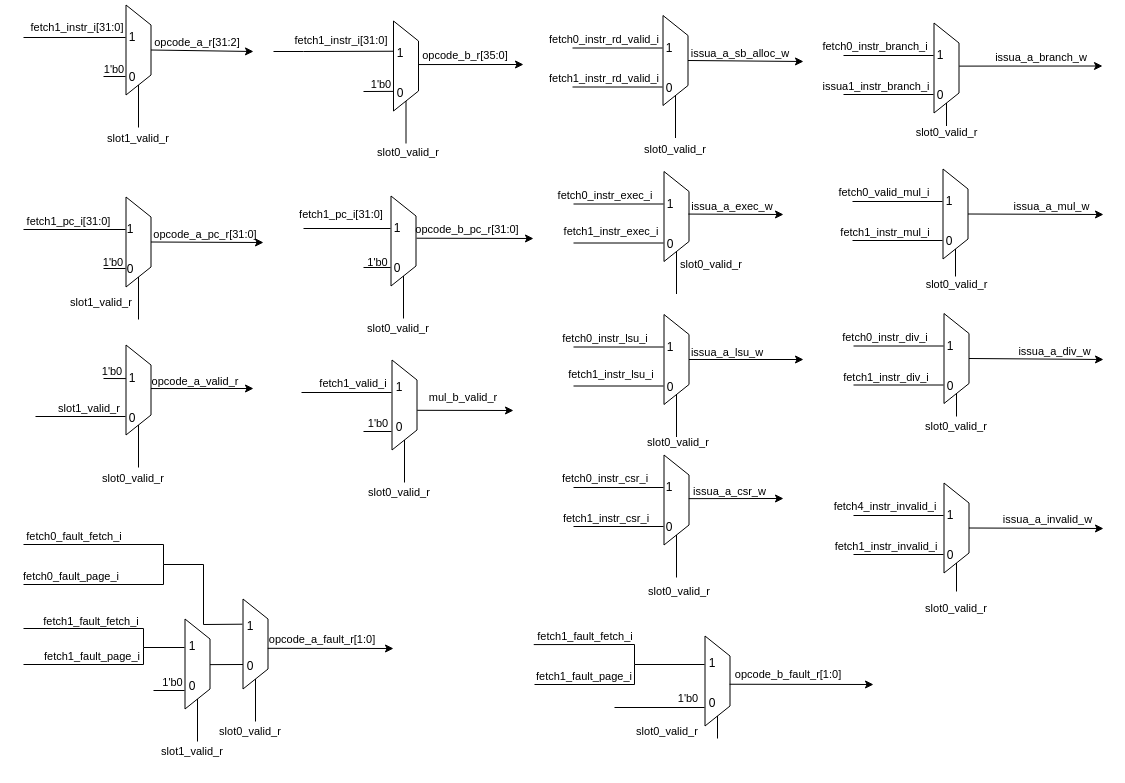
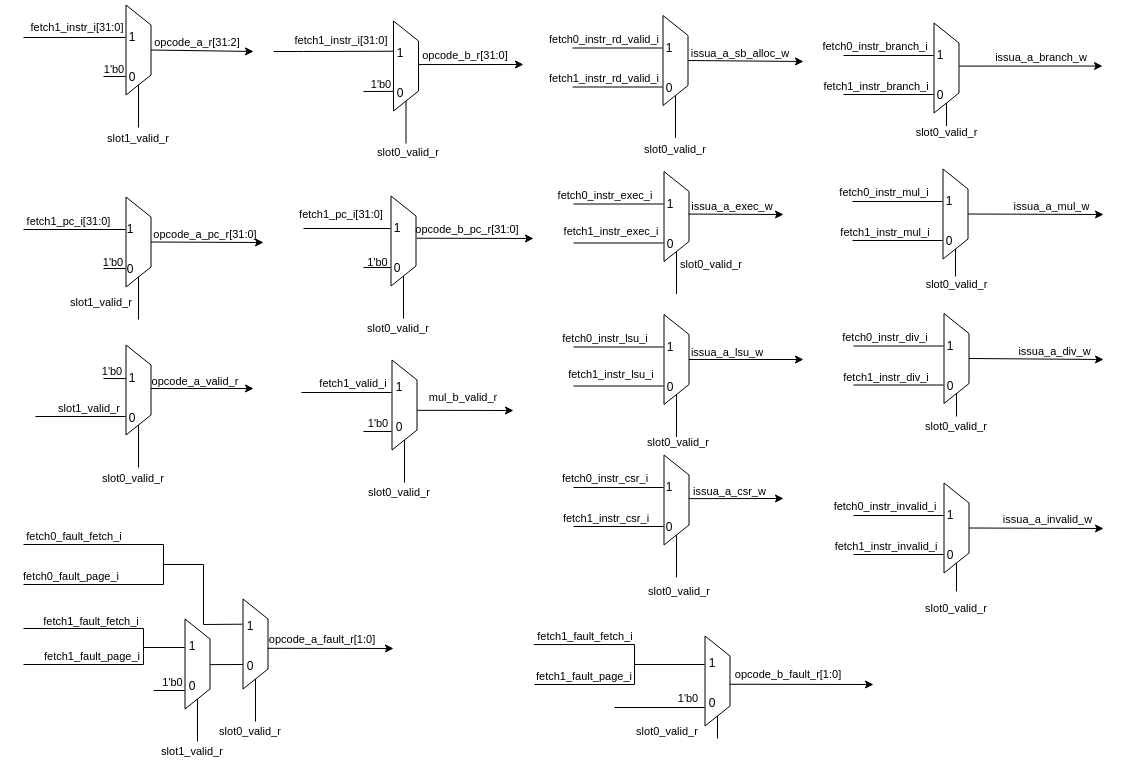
(466, 56) -> (466, 56)
(877, 87) -> (877, 87)
(885, 193) -> (885, 193)
(886, 507) -> (886, 507)
